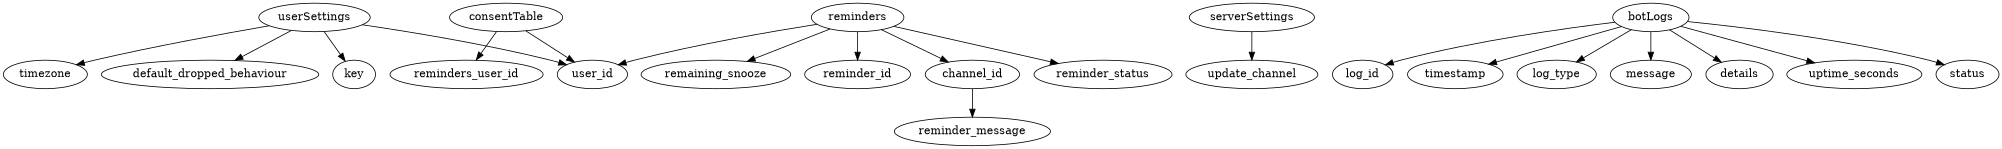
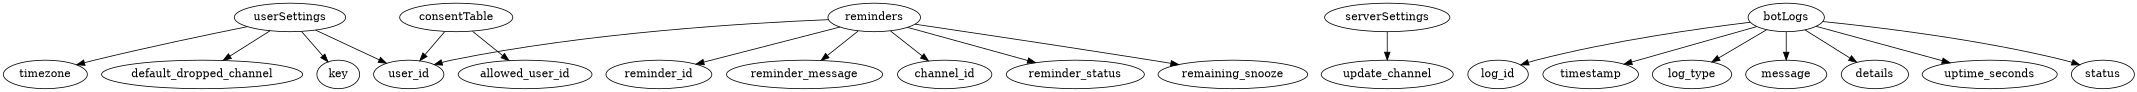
(210, 74) -> (202, 74)
(467, 74) -> (525, 74)
(972, 99) -> (843, 43)
